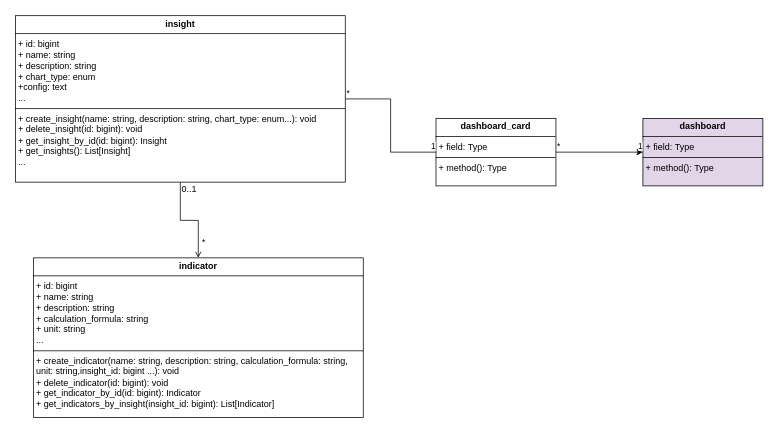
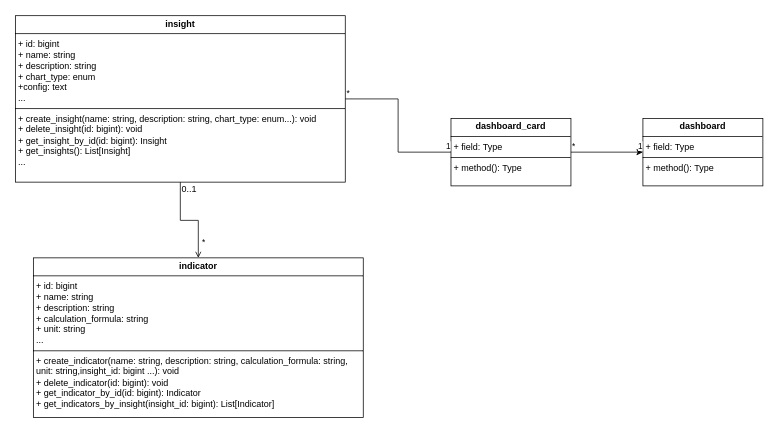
(496, 152) -> (511, 152)
(703, 152) -> (703, 152)
